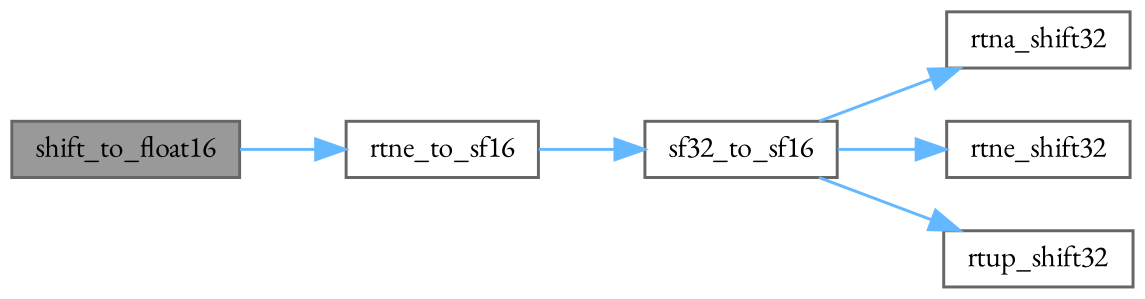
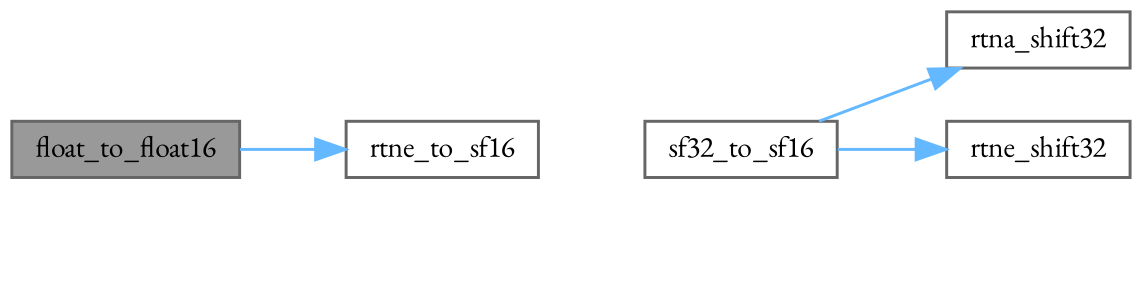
(126, 149) -> (126, 149)
(577, 149) -> none
(1038, 259) -> none
